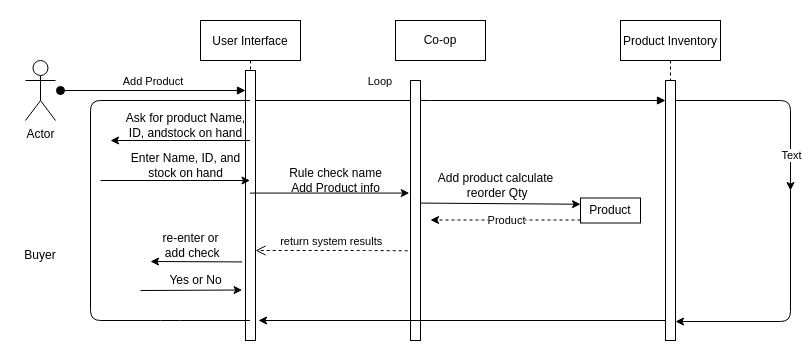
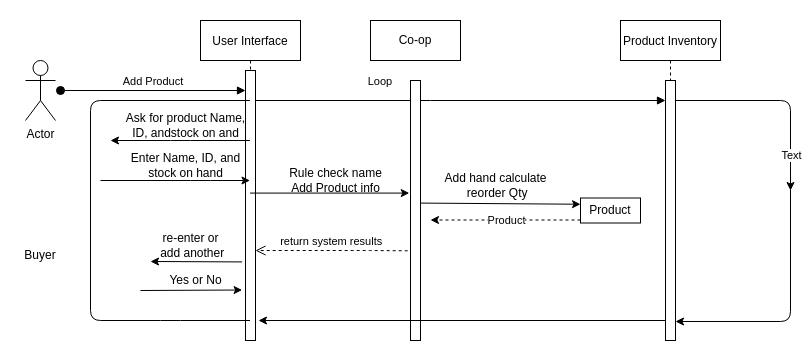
(441, 41) -> (416, 41)
(186, 126) -> (186, 126)
(496, 186) -> (496, 186)
(191, 246) -> (191, 246)
